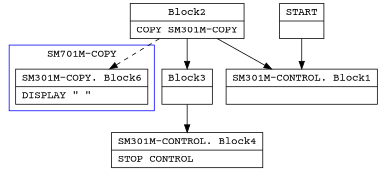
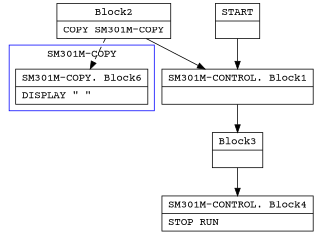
(187, 50) -> (238, 115)
(82, 54) -> (82, 54)
(156, 159) -> (194, 222)
